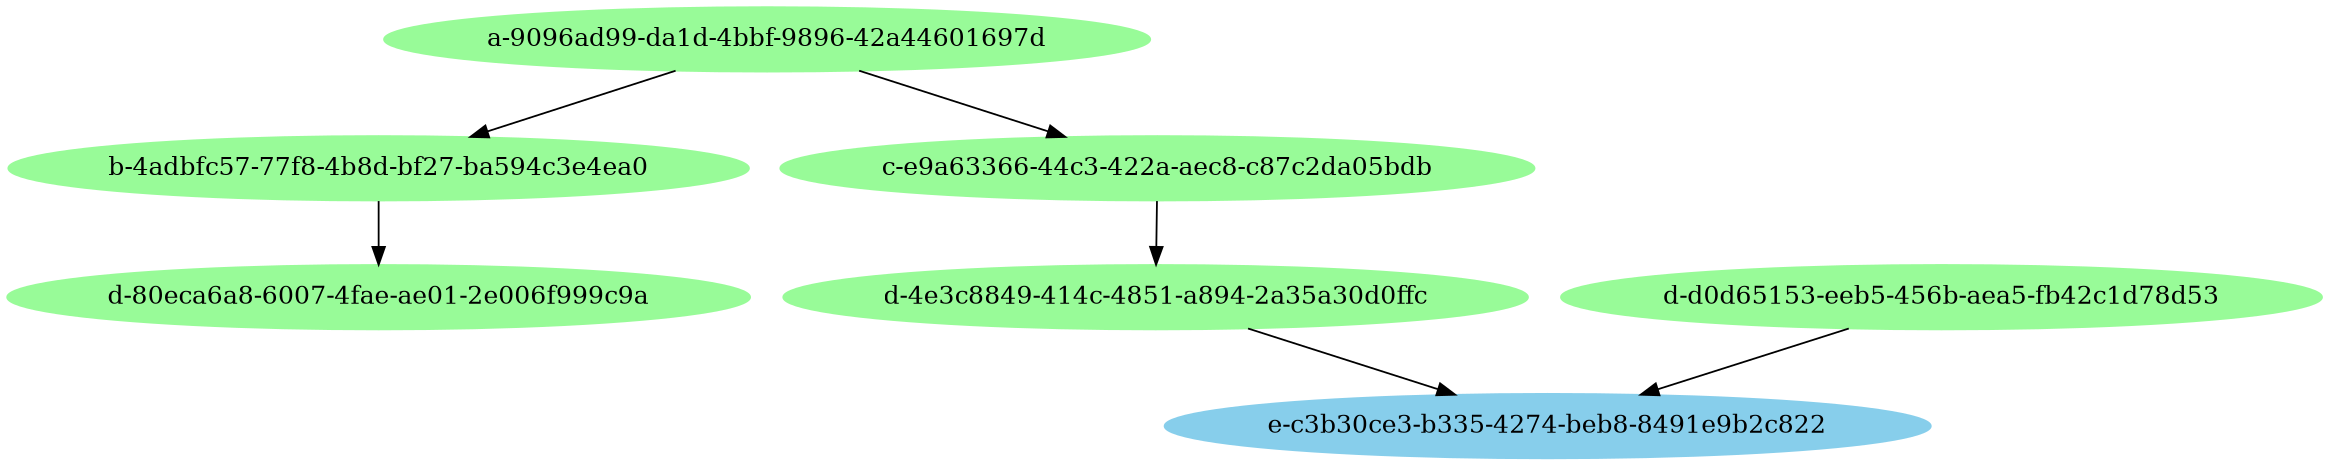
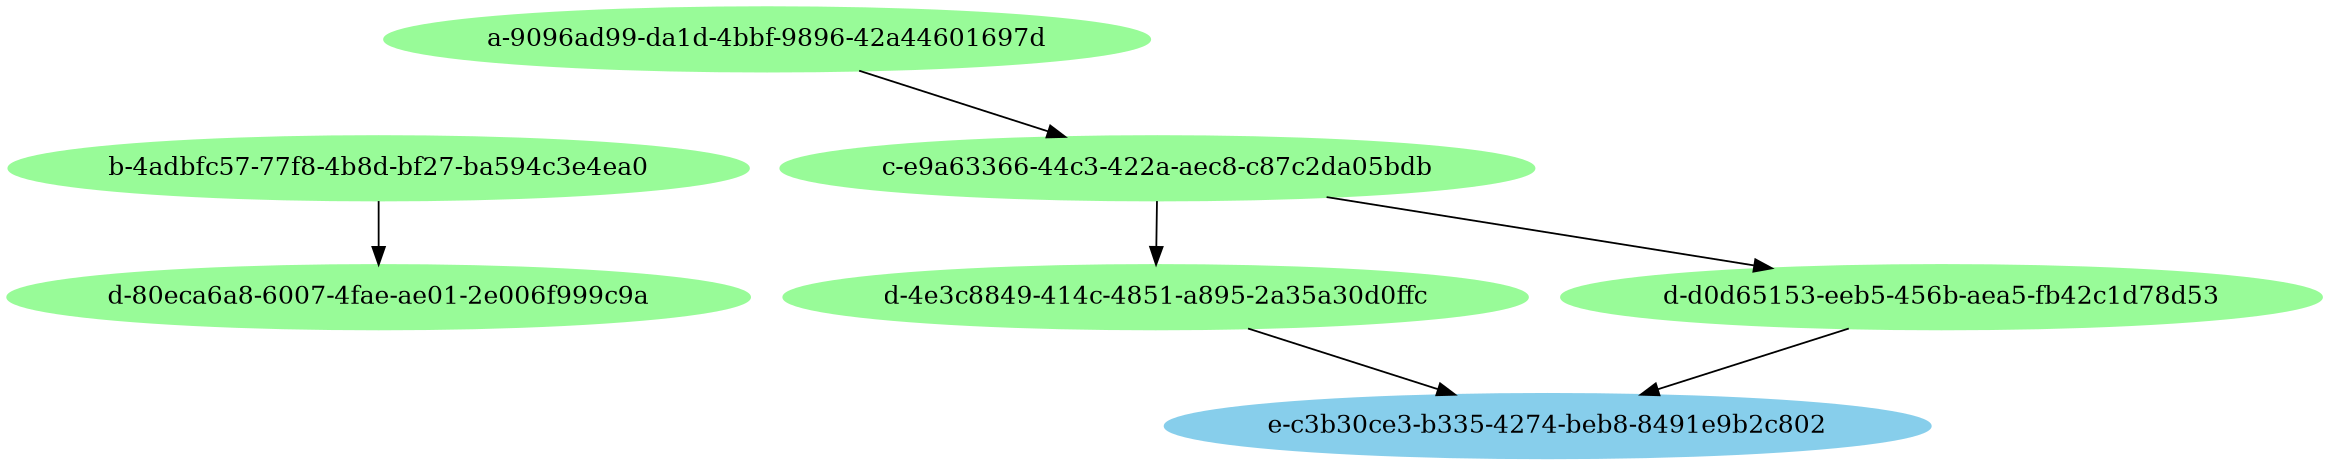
(581, 101) -> none
none -> (1540, 231)
(1156, 297) -> (1156, 297)
(1548, 426) -> (1548, 426)
